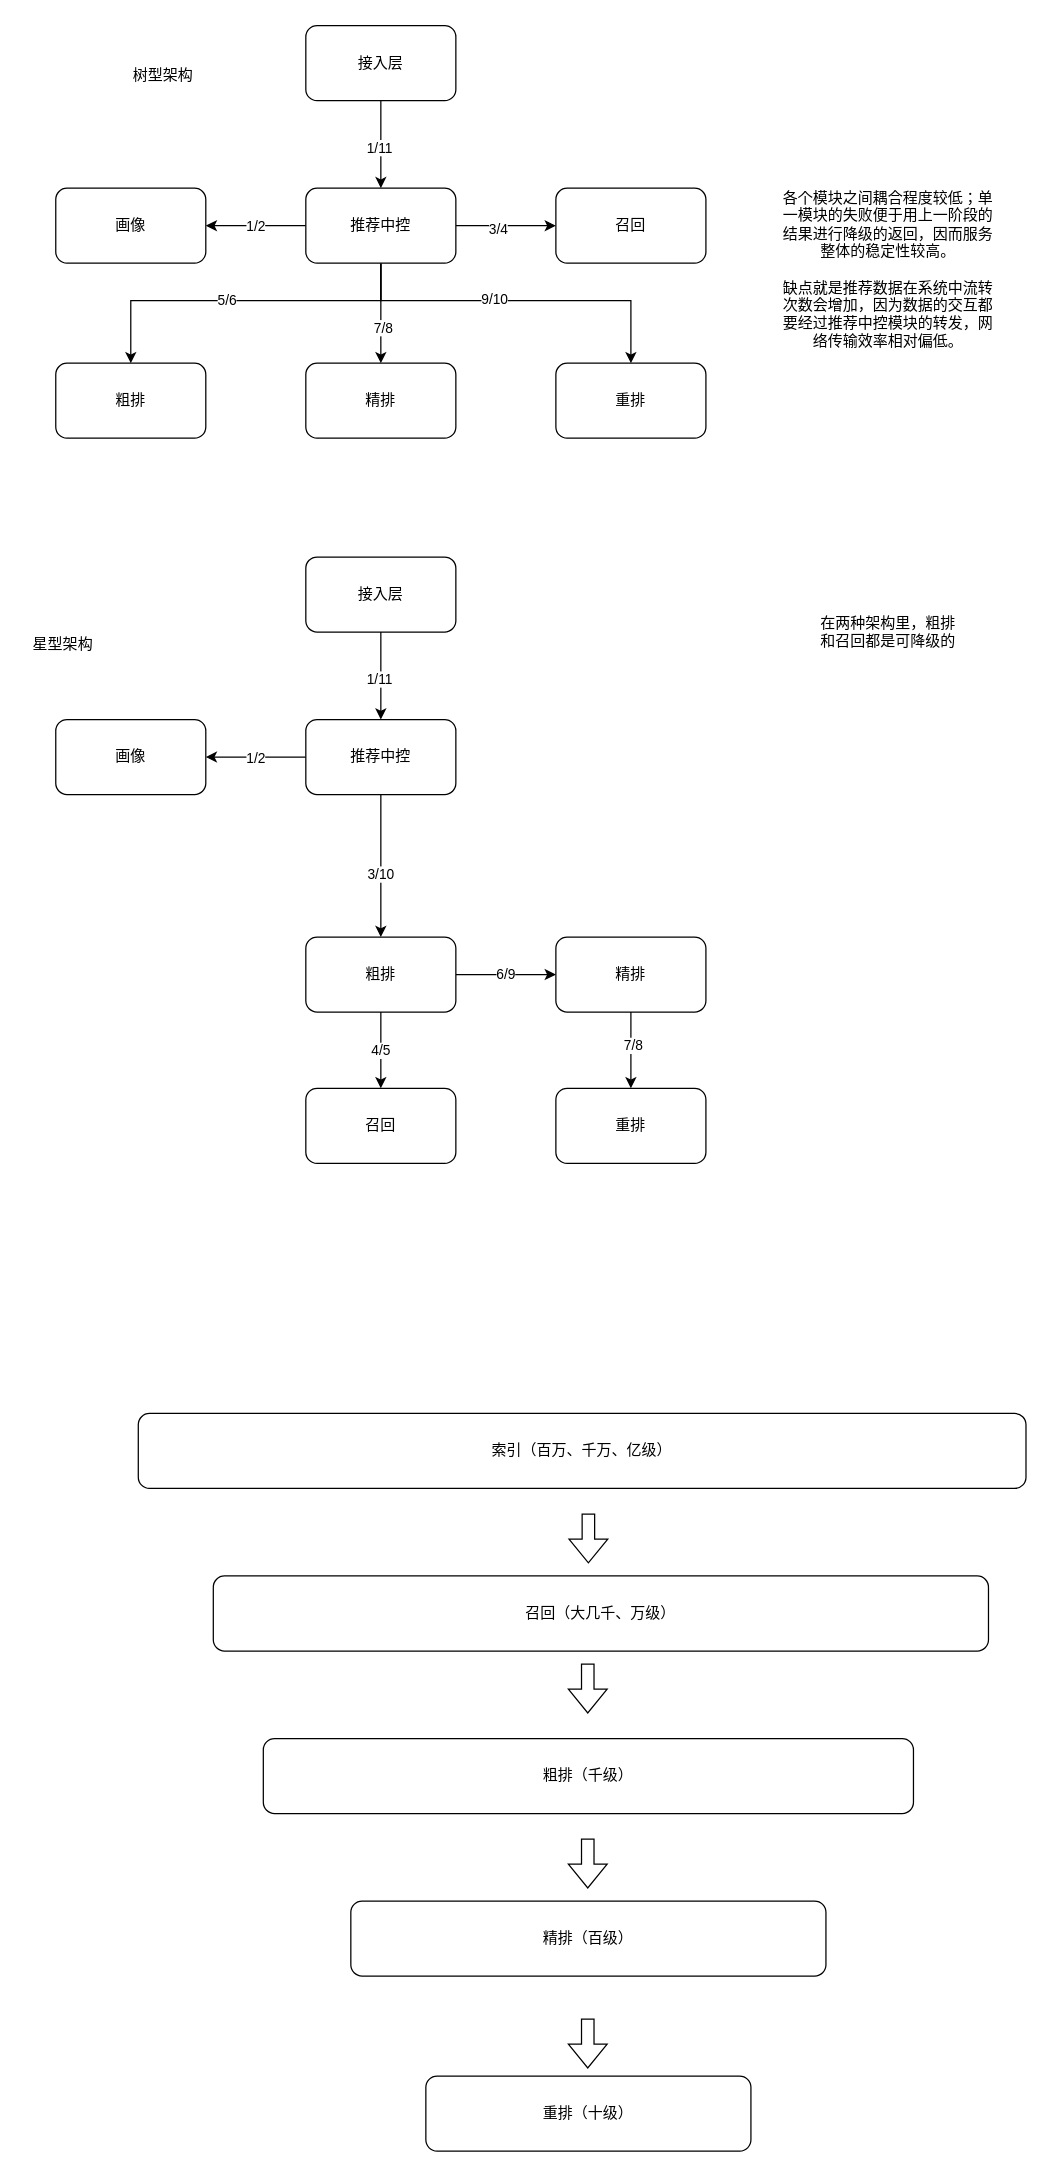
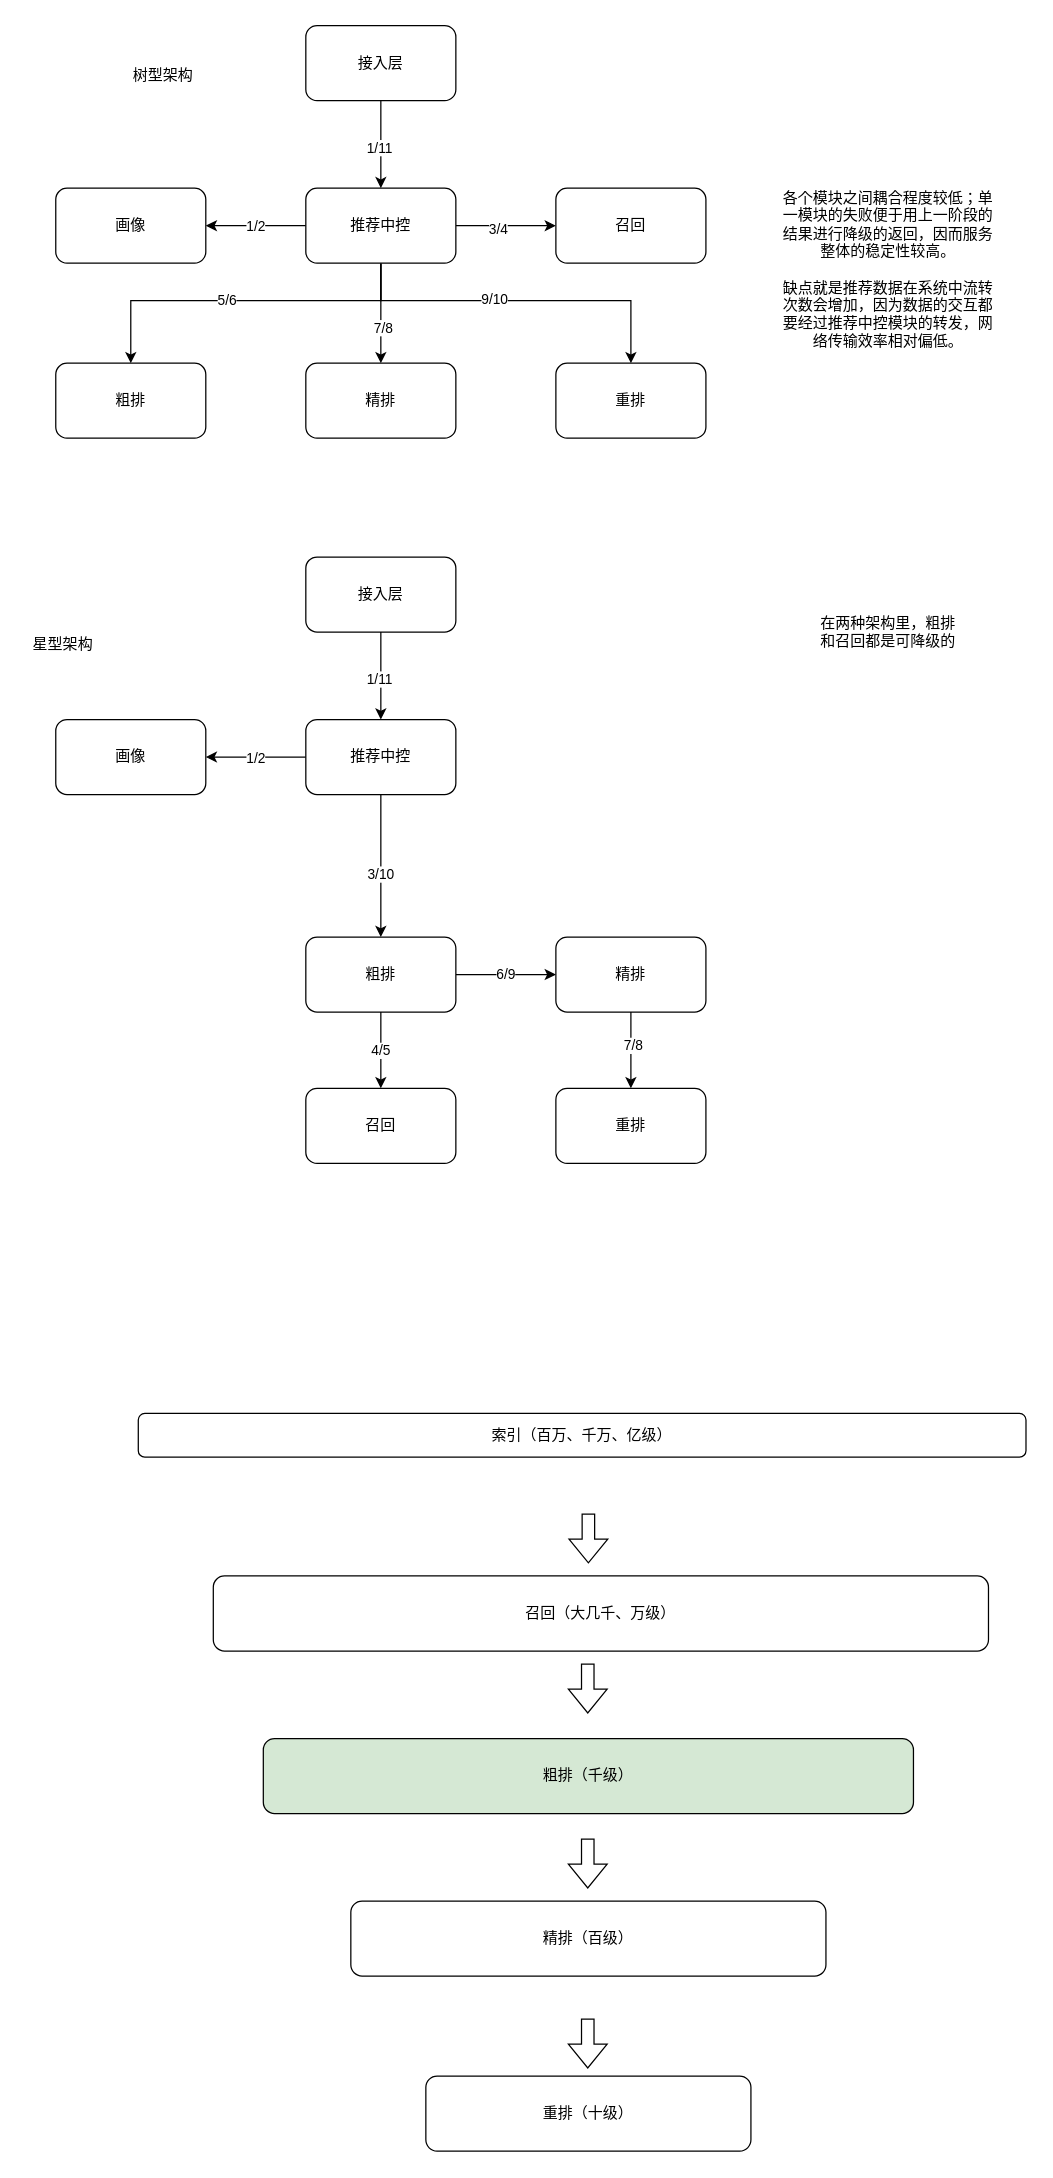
(582, 1451) -> (582, 1435)
(588, 1776) -> (588, 1776)
